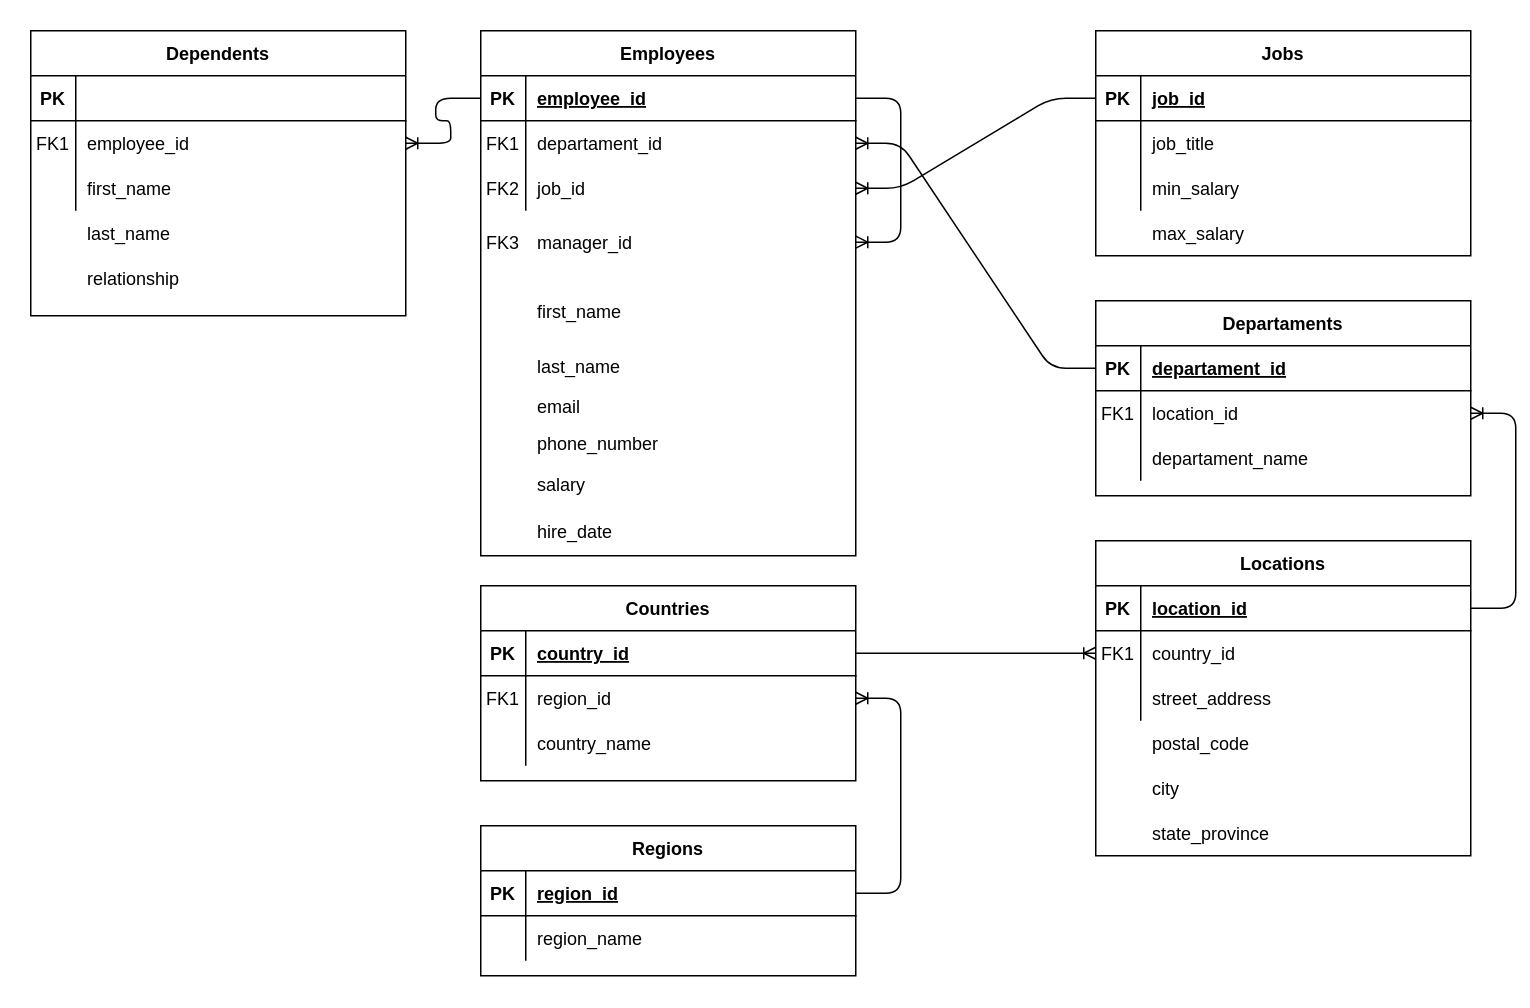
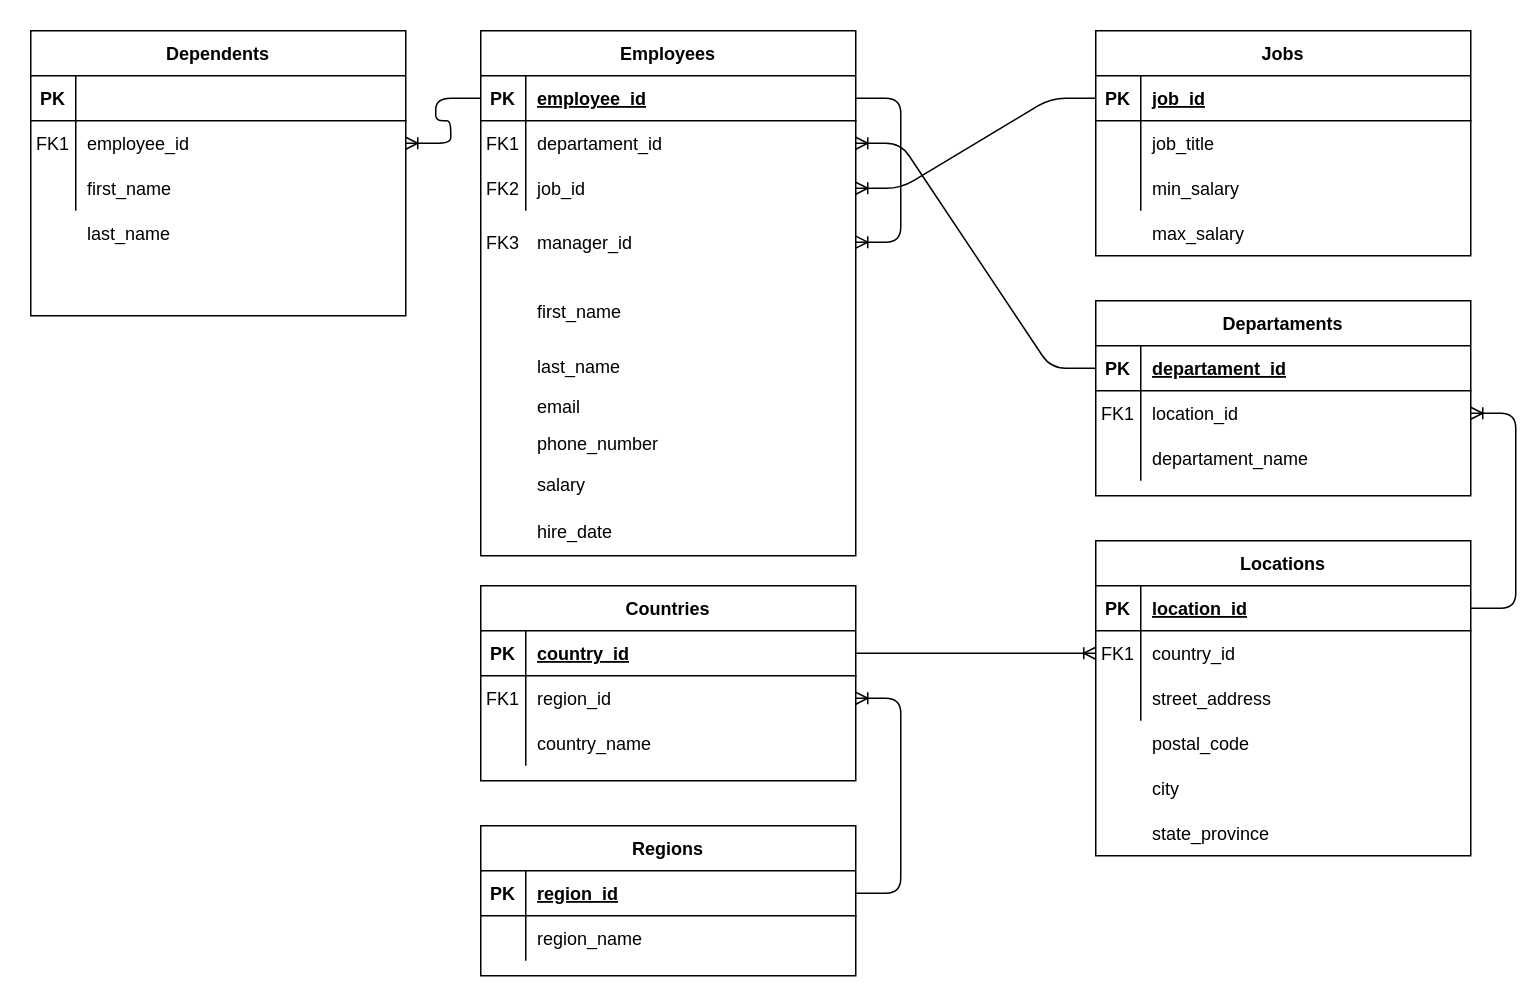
(241, 278) -> none
